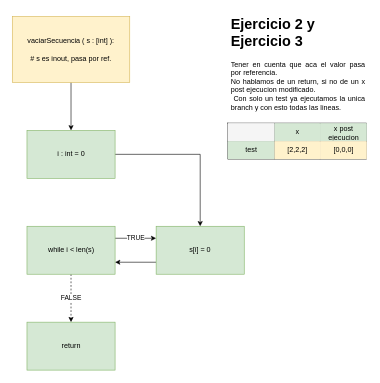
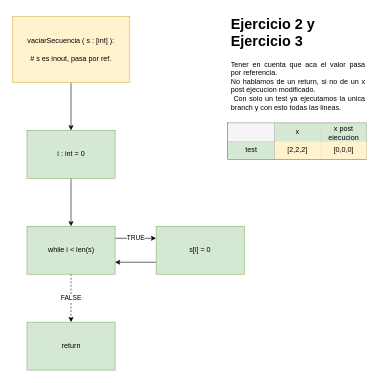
(199, 155) -> (71, 221)
